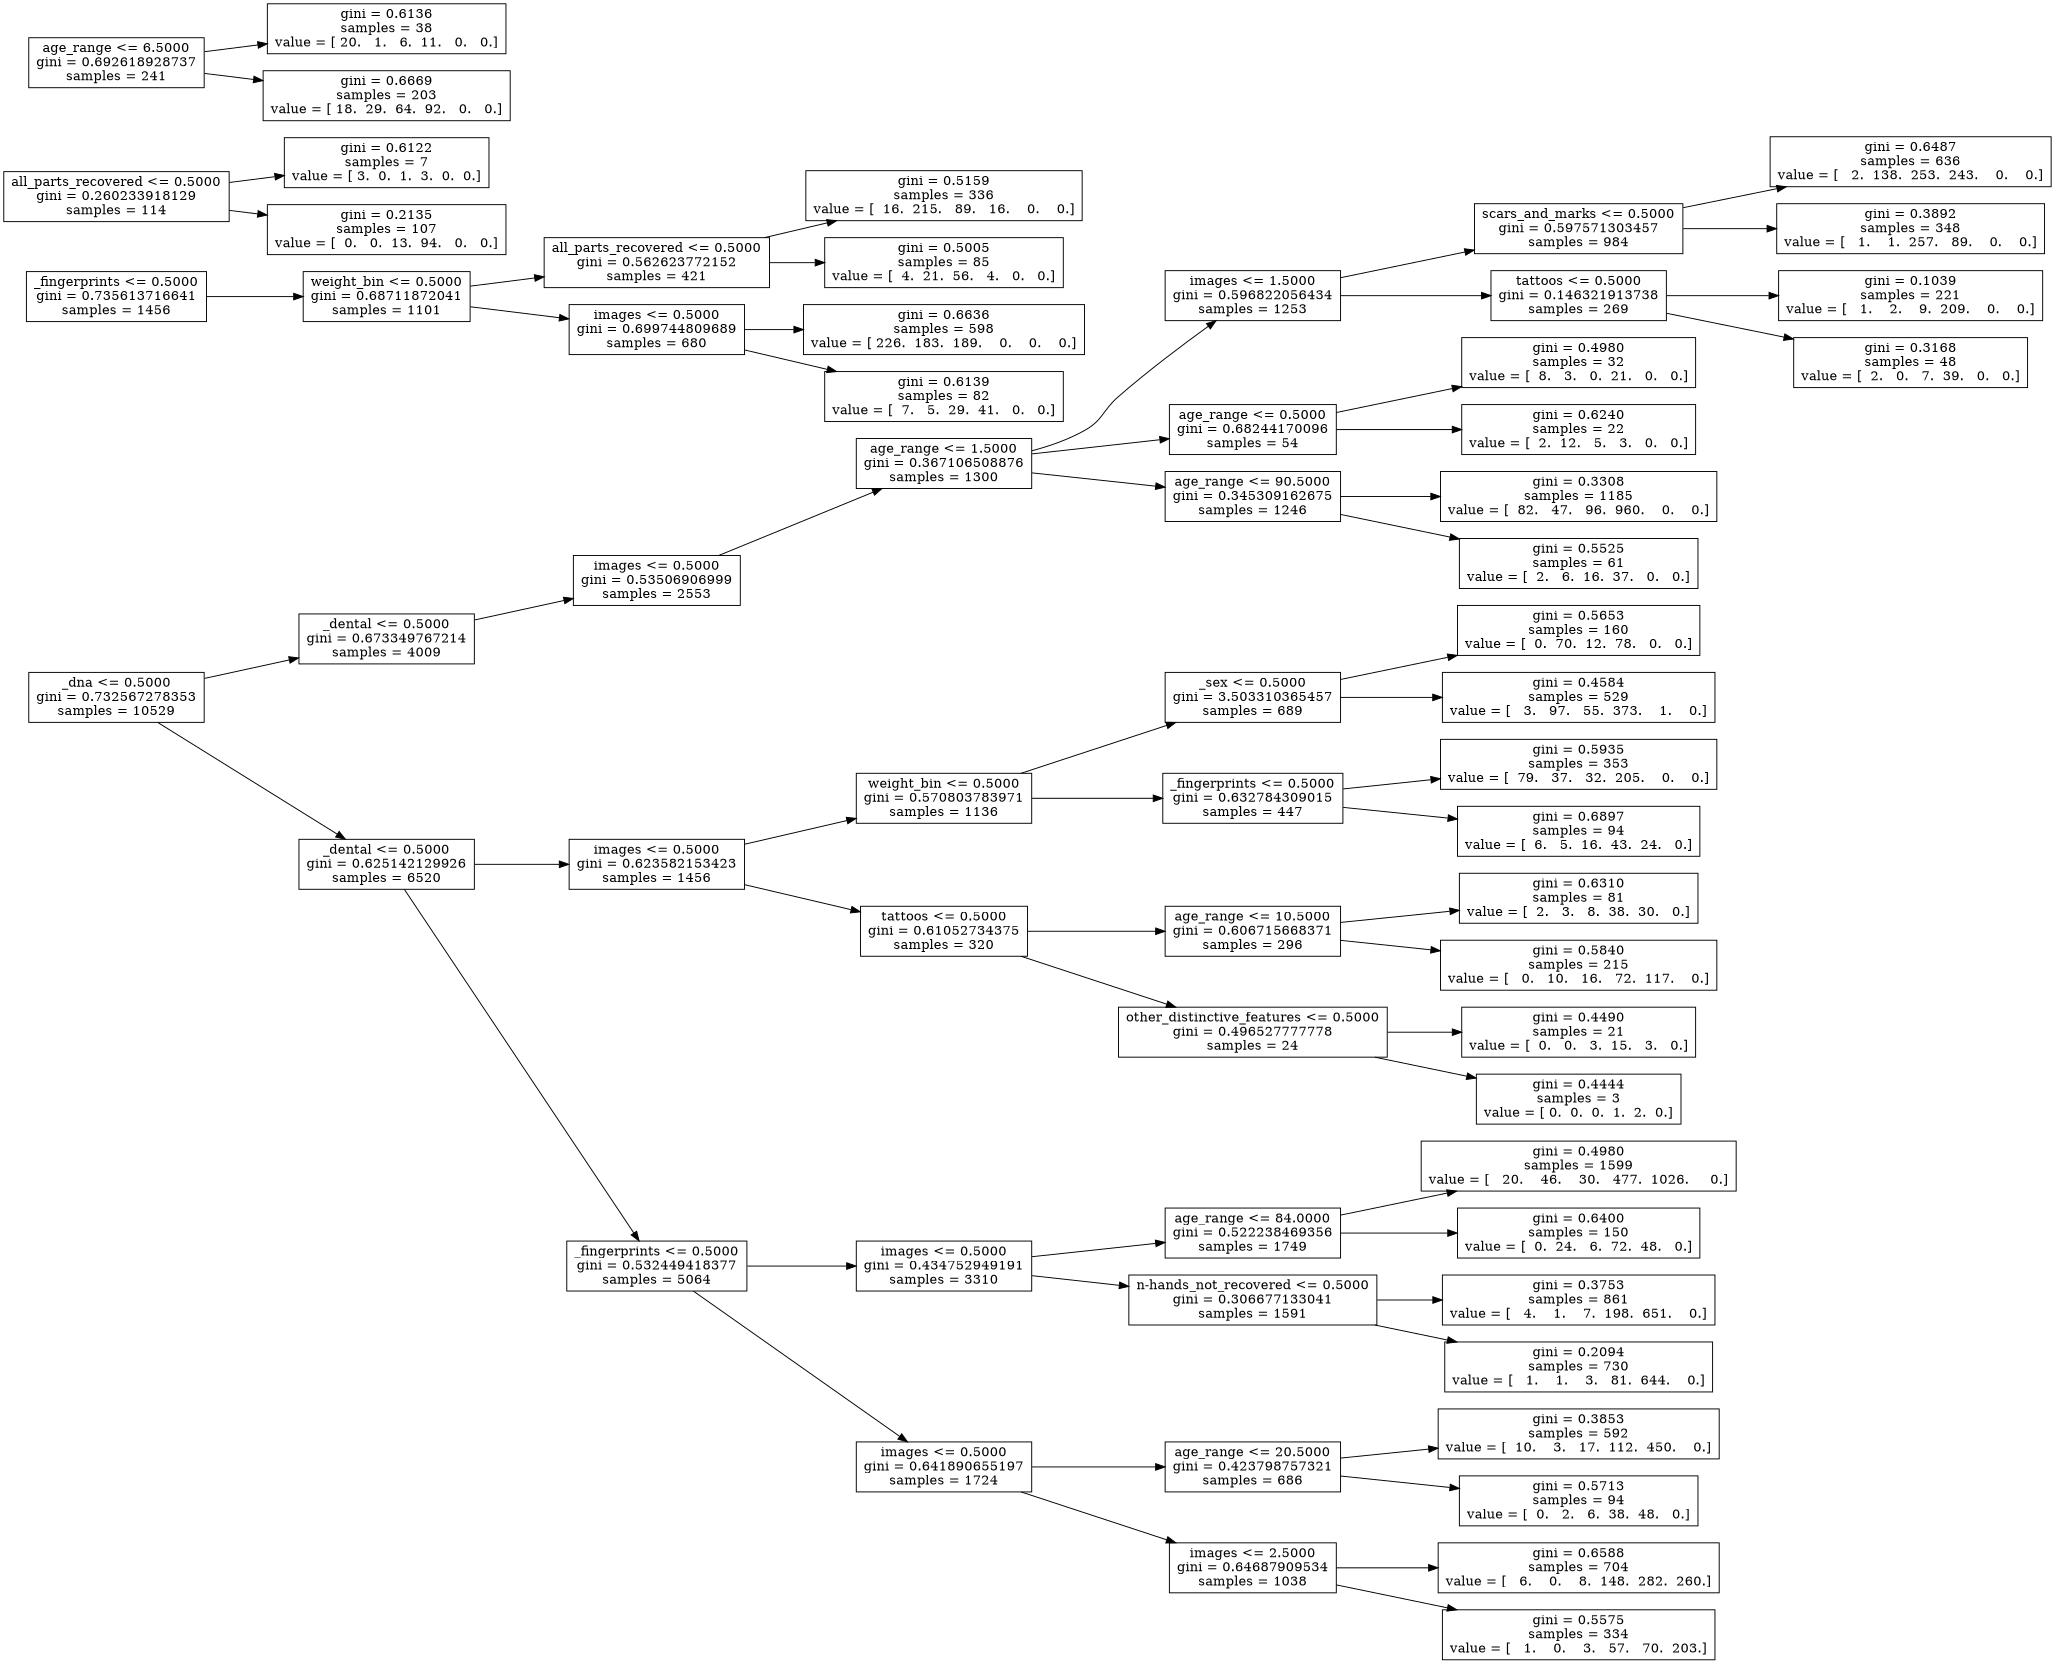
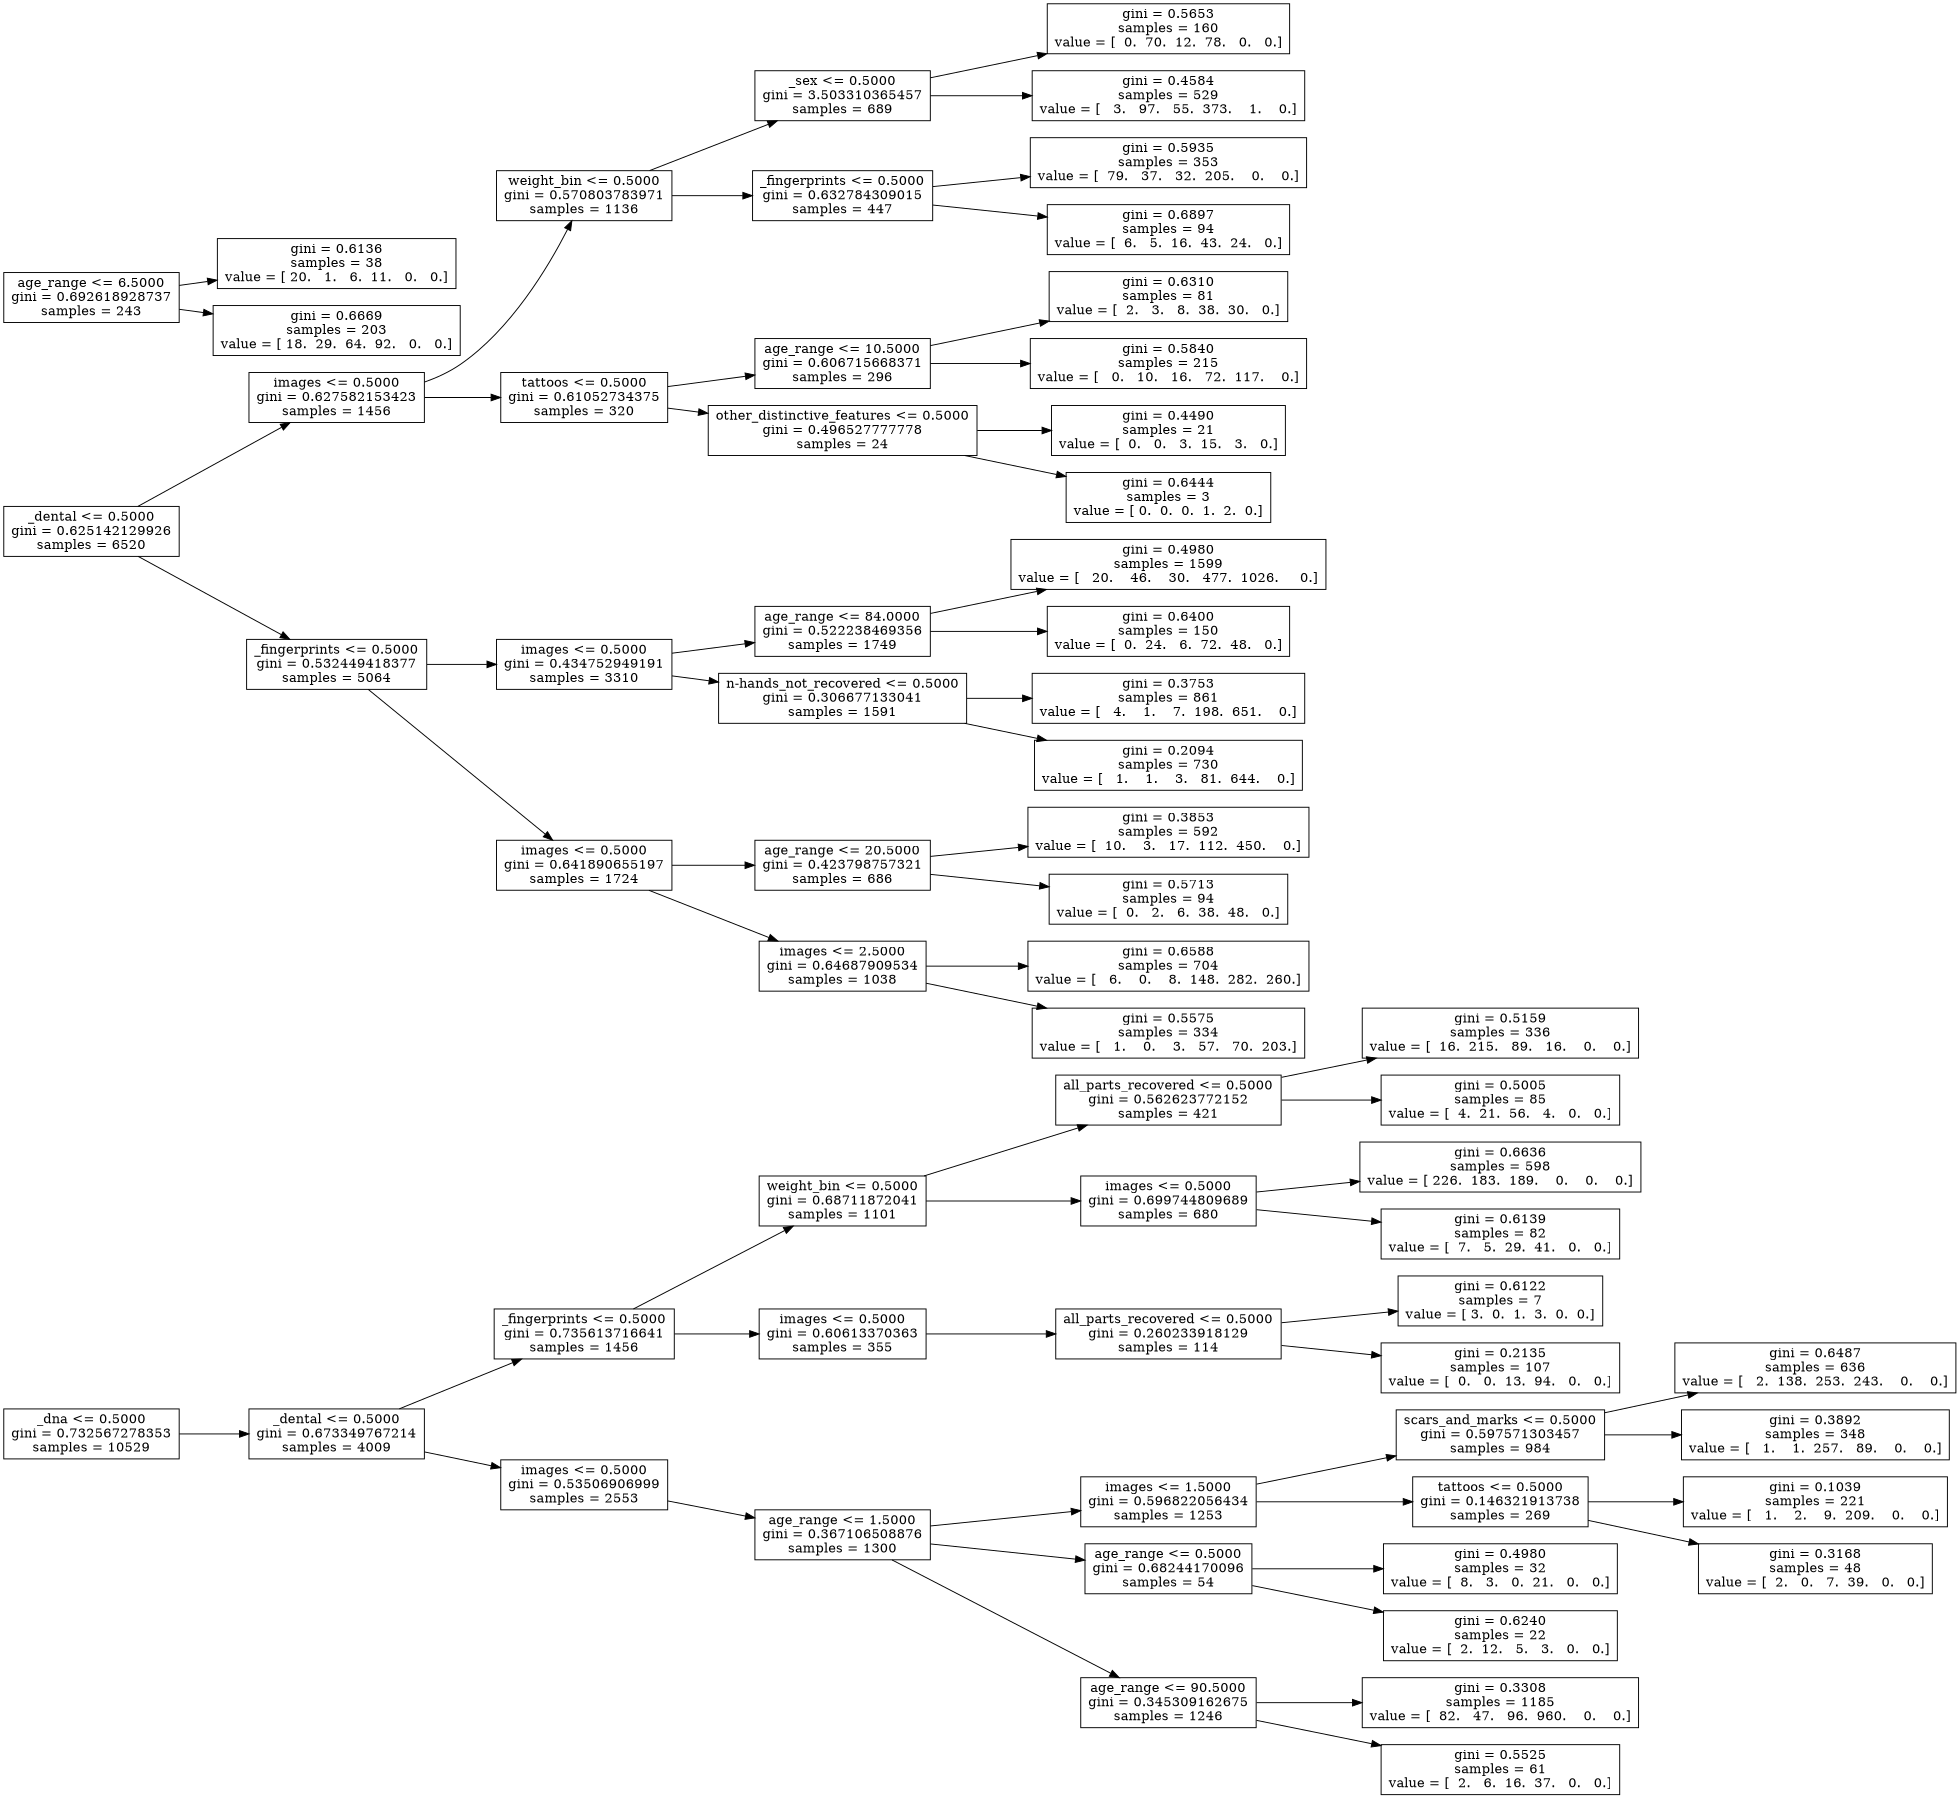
(116, 63) -> (91, 298)
(247, 778) -> none
(657, 864) -> (337, 397)
(1579, 1099) -> (1168, 497)
none -> (843, 1334)
none -> (456, 1386)
